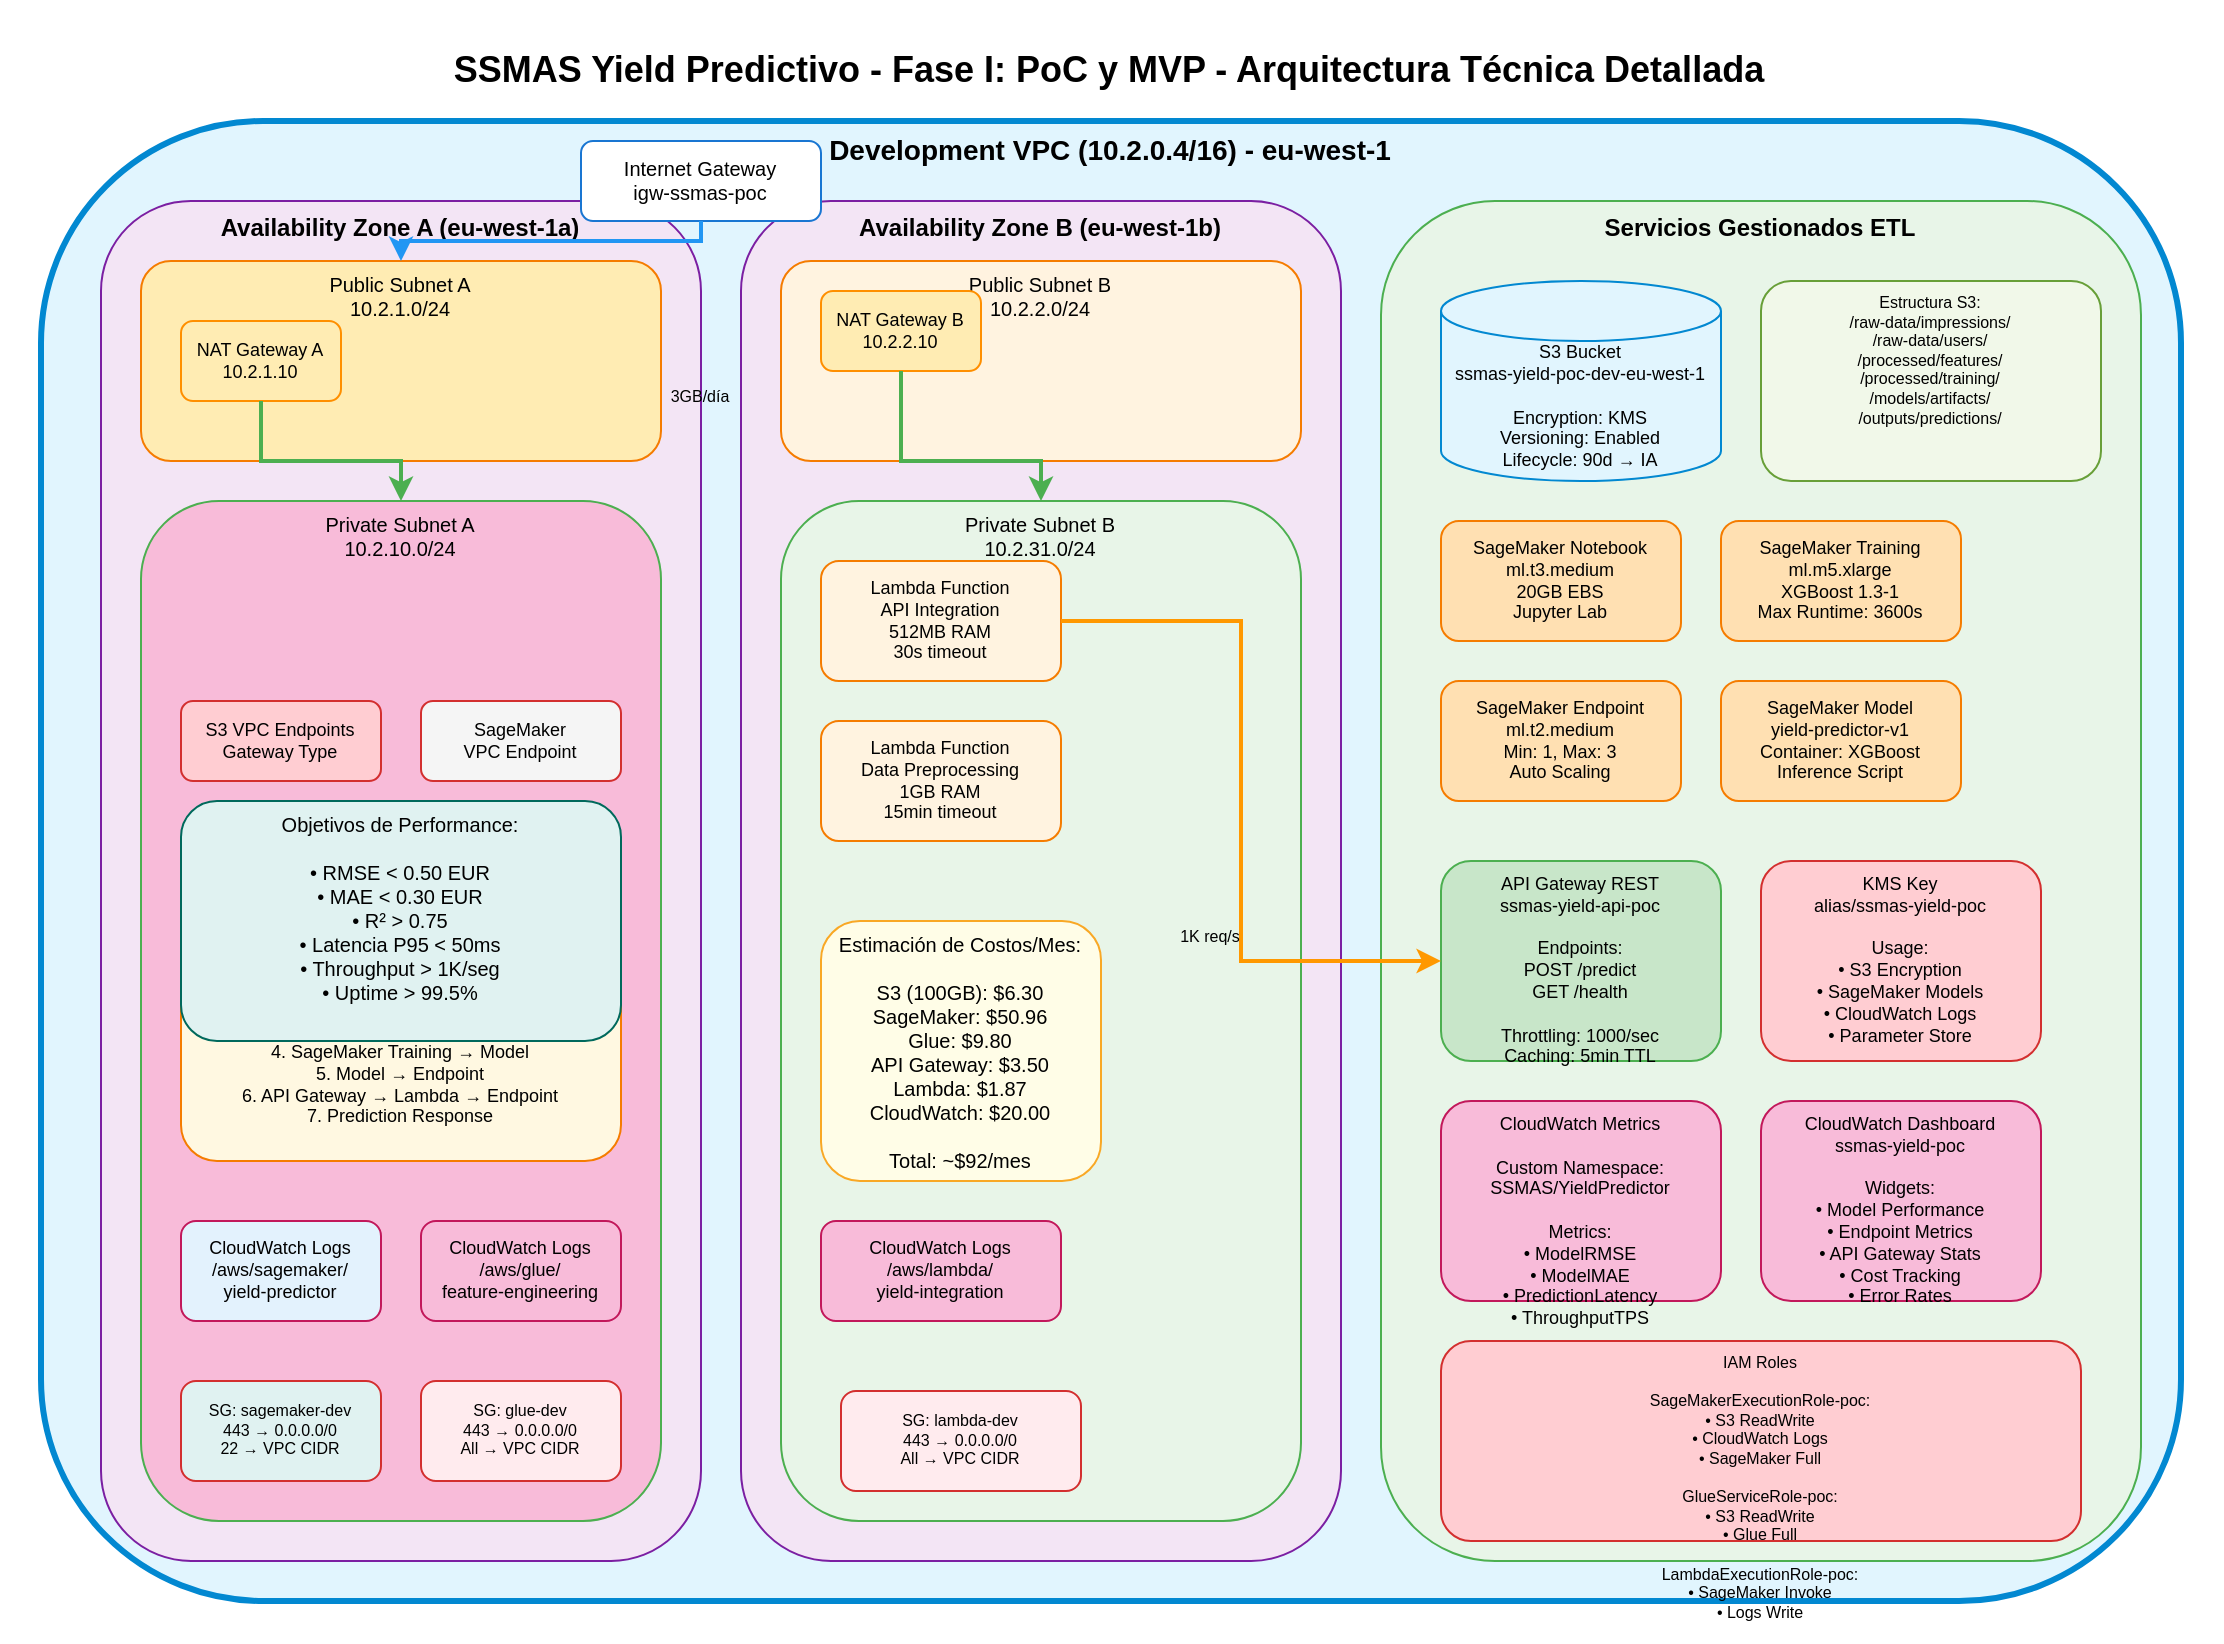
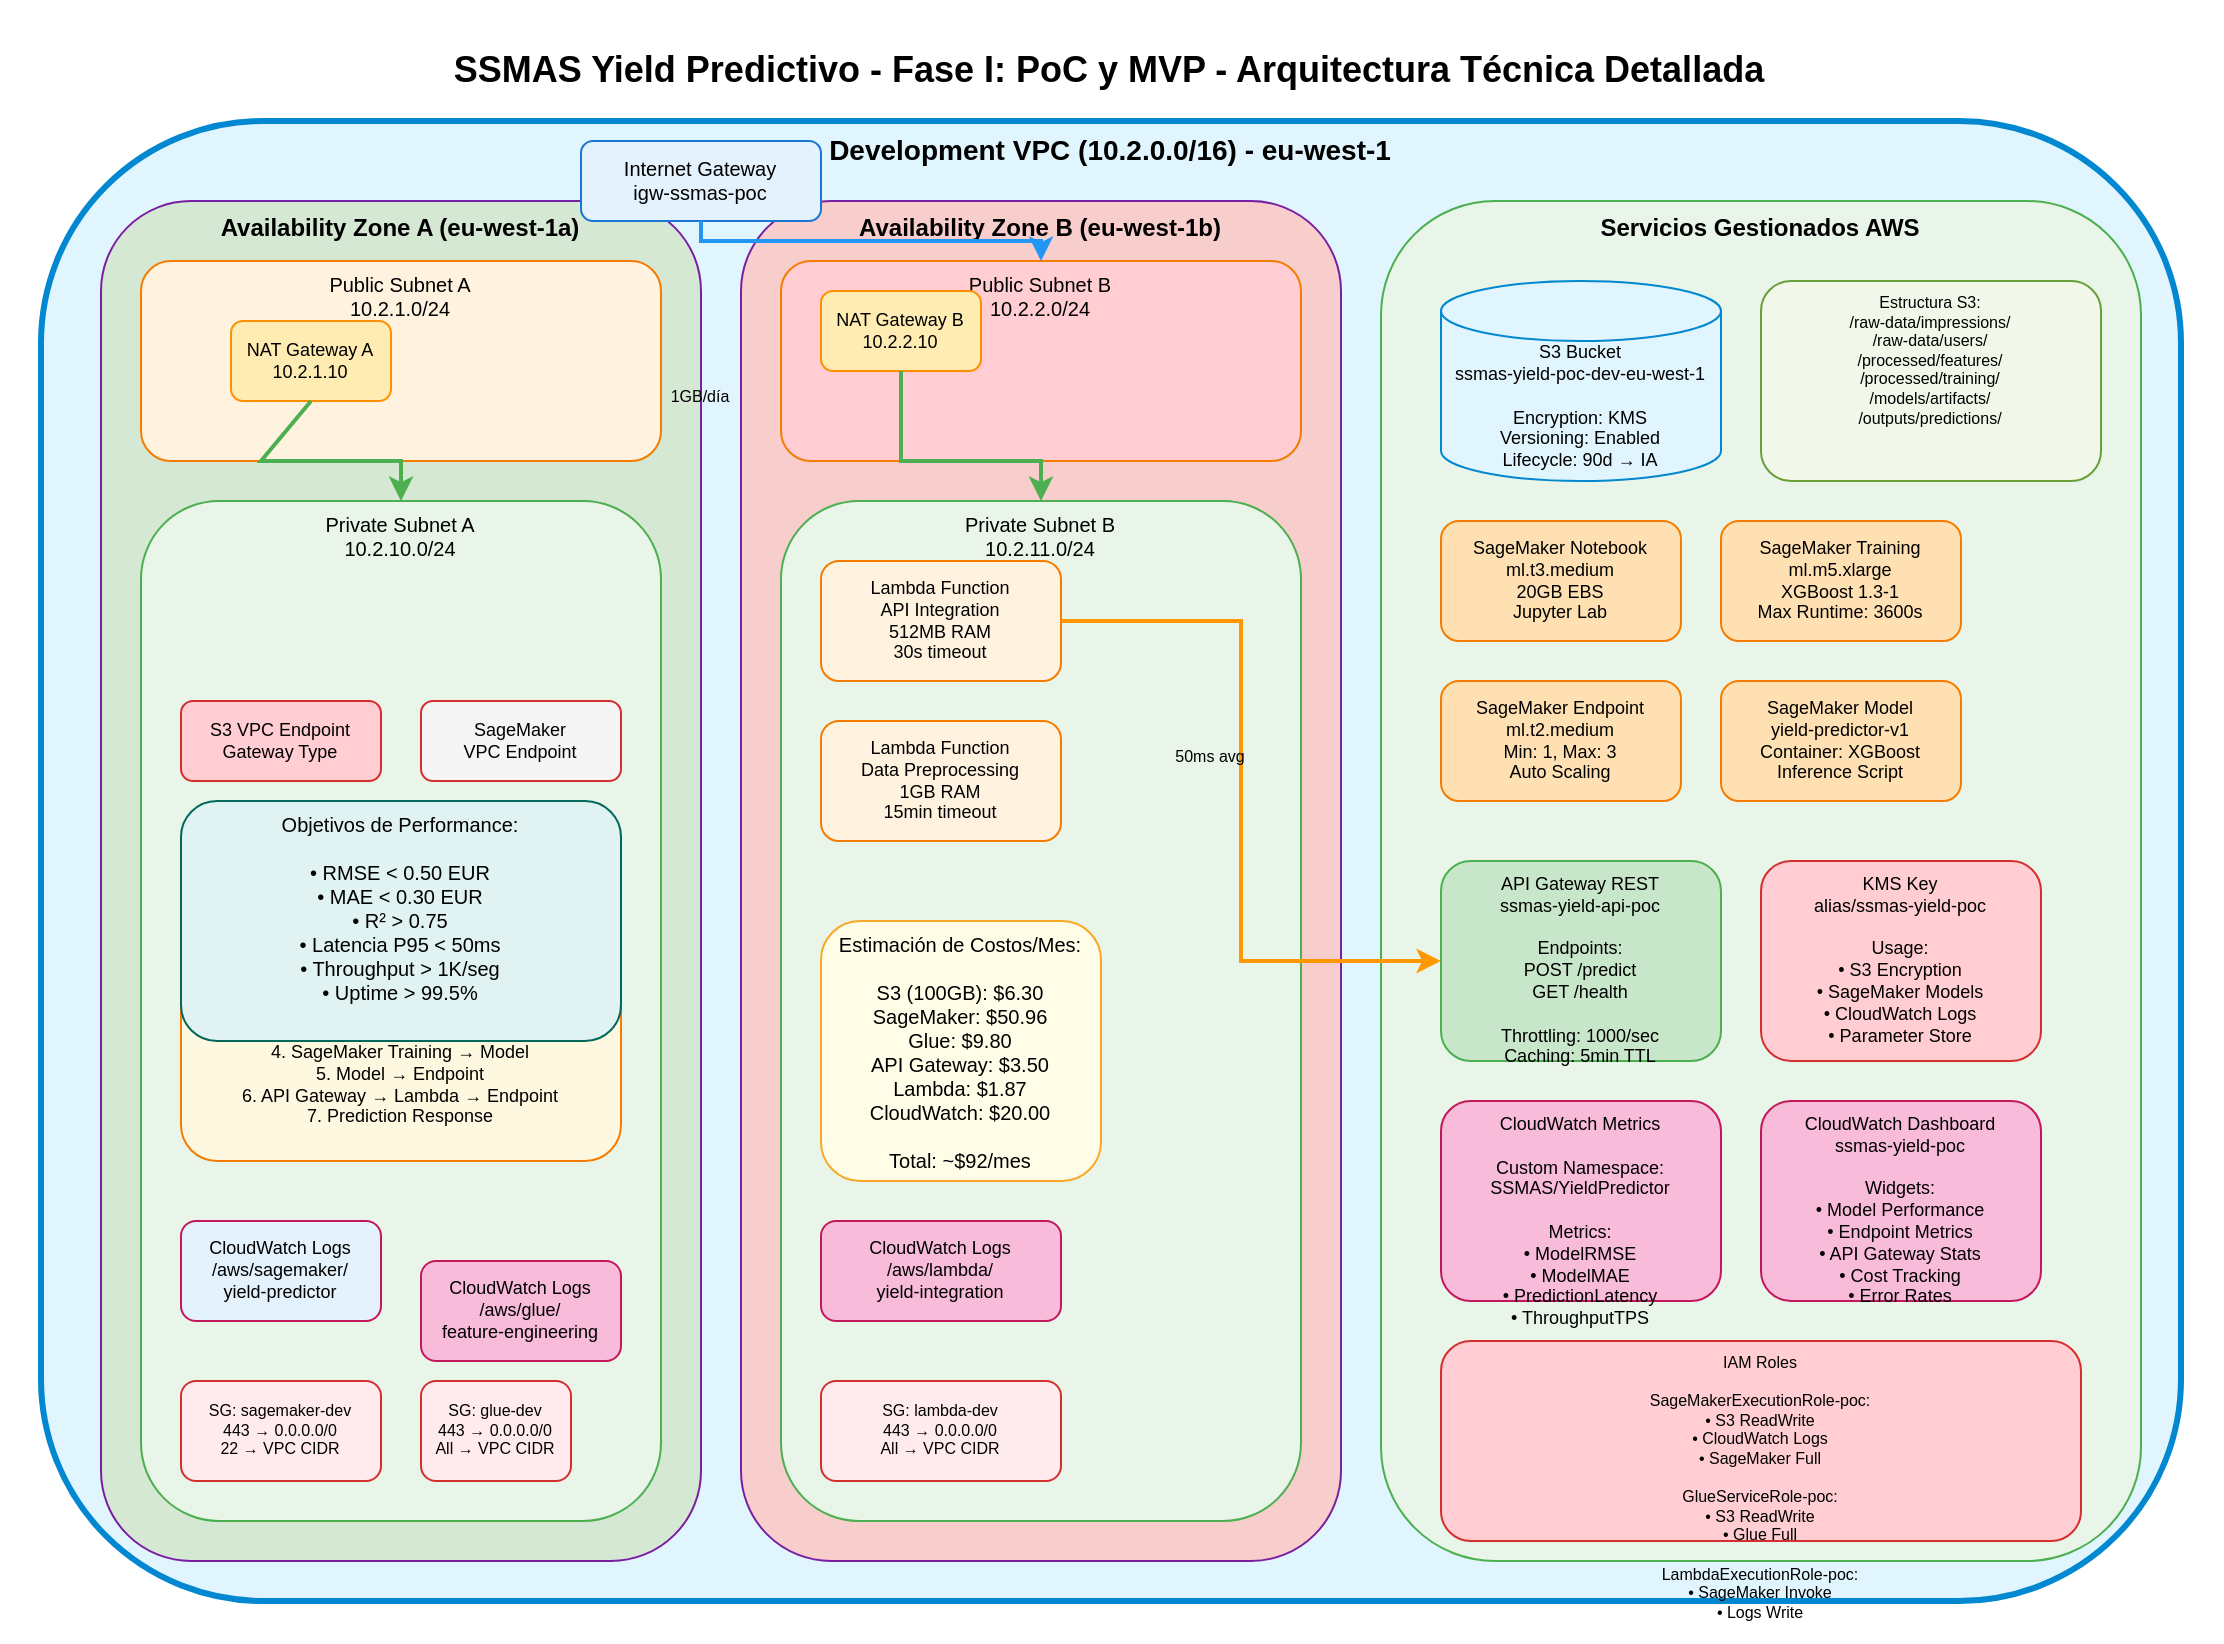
(1111, 152) -> (1111, 152)
(701, 181) -> (701, 181)
(401, 229) -> (401, 229)
(1041, 229) -> (1041, 229)
(1761, 229) -> (1761, 229)
(548, 241) -> none
none -> (874, 241)
(261, 361) -> (311, 361)
(401, 361) -> (401, 361)
(1041, 361) -> (1041, 361)
(701, 397) -> (701, 397)
(401, 539) -> (401, 539)
(1041, 539) -> (1041, 539)
(281, 741) -> (281, 741)
none -> (1211, 756)
(1211, 936) -> none
(521, 1271) -> (521, 1311)
(281, 1431) -> (281, 1431)
(521, 1431) -> (496, 1431)
(961, 1441) -> (941, 1431)
